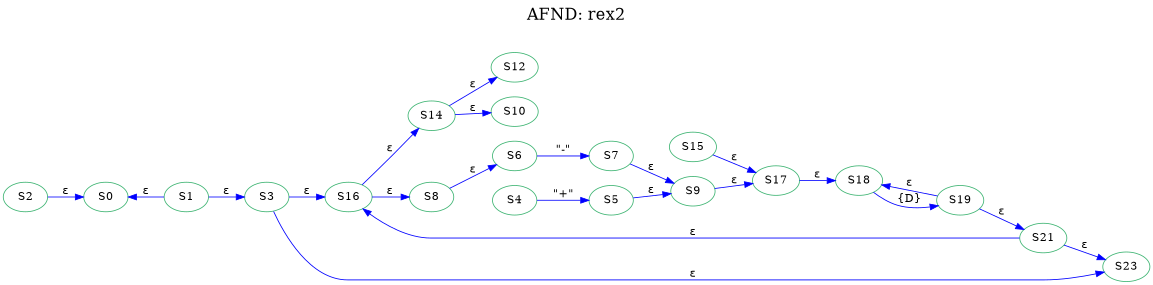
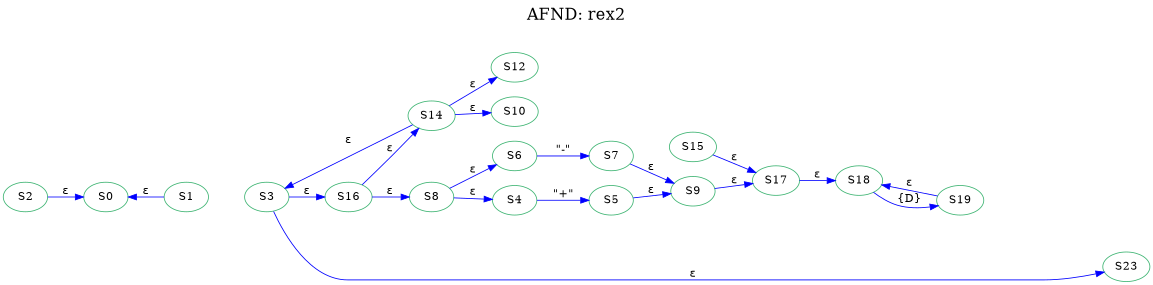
(222, 197) -> (353, 155)
none -> (469, 198)
(1043, 238) -> none
